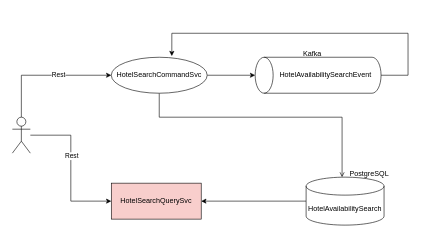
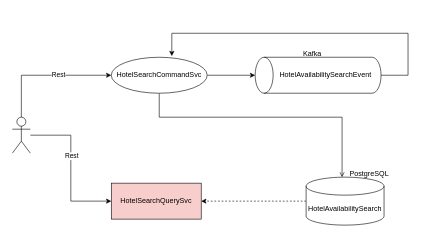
(255, 201) -> (255, 201)
